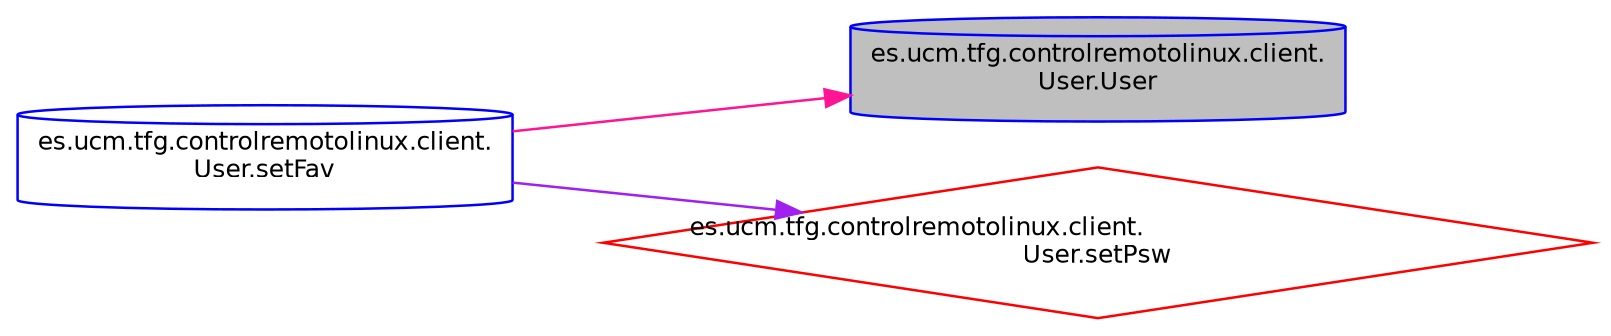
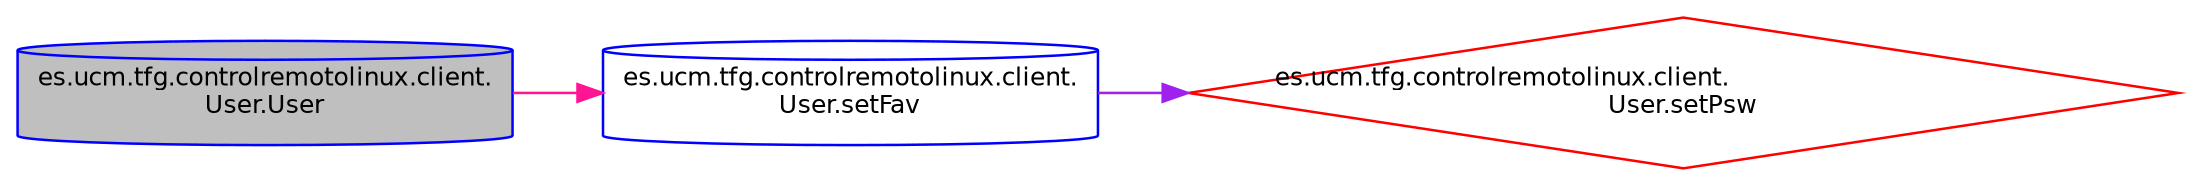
(669, 115) -> (545, 93)
